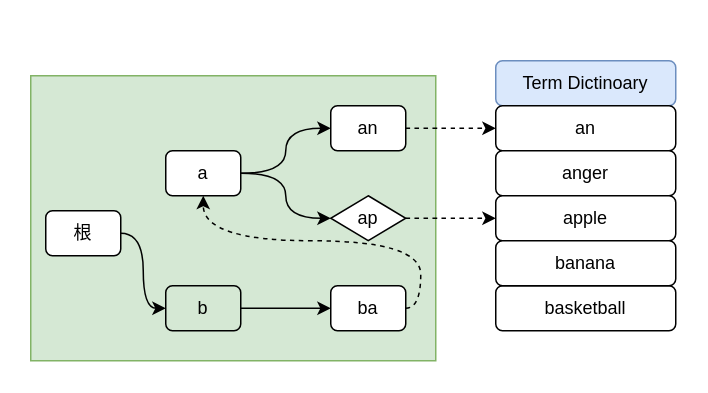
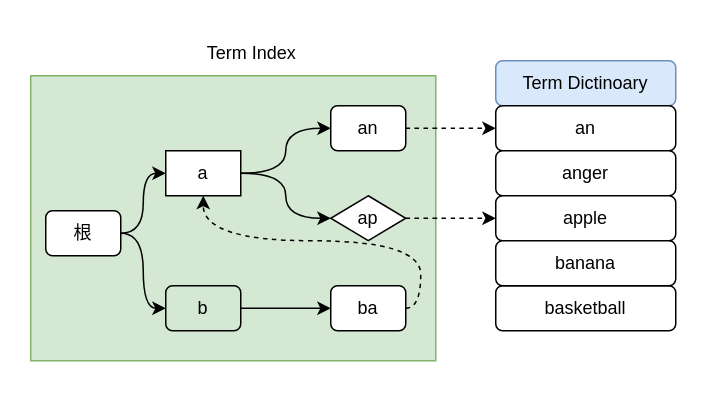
none -> (252, 53)
(203, 173) -> (203, 173)
none -> (143, 203)
